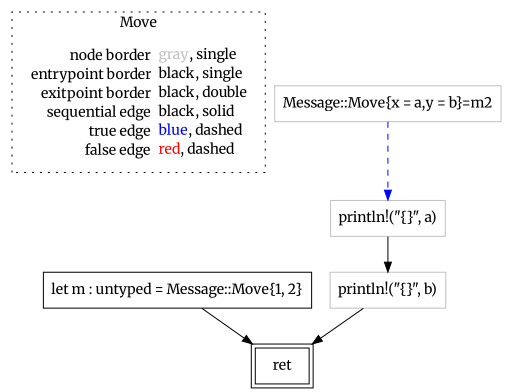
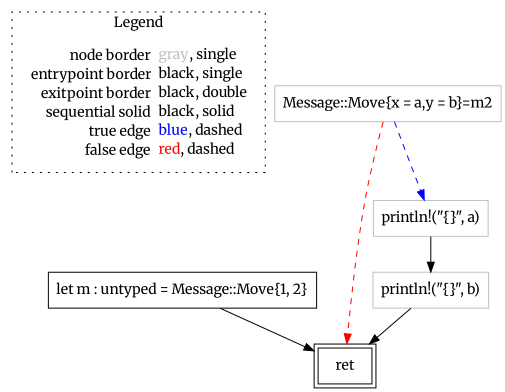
(139, 23) -> (139, 23)
(101, 113) -> (100, 113)
none -> (361, 227)
